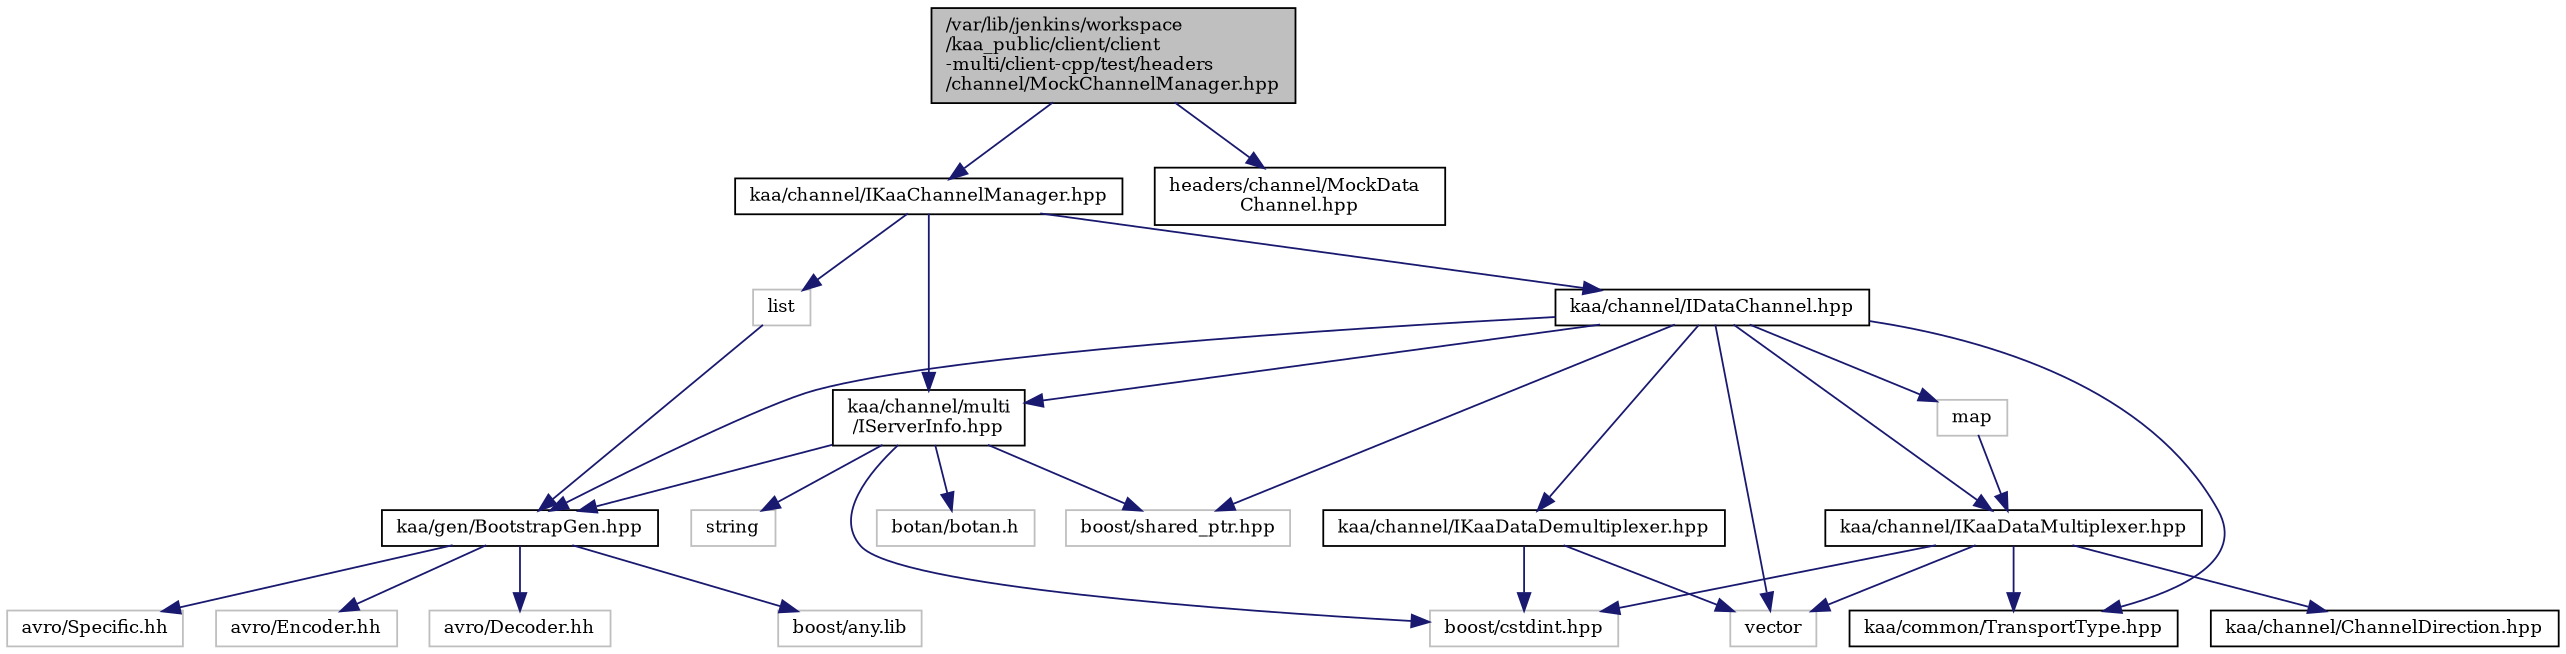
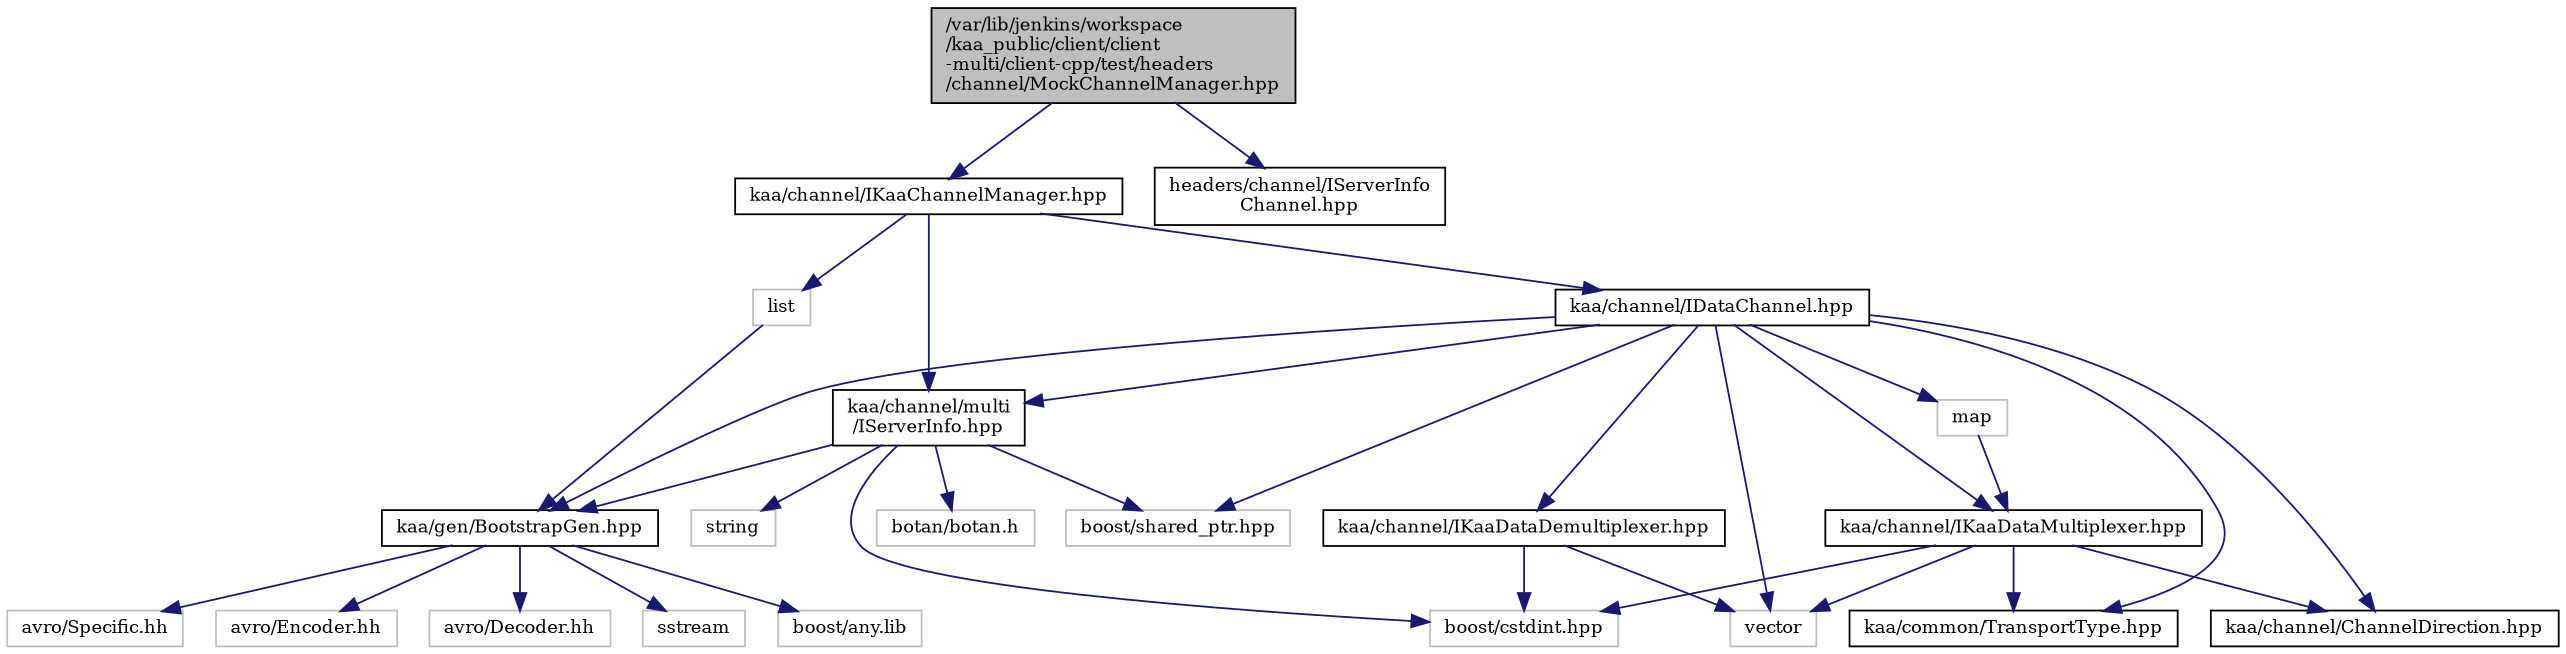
(1300, 196) -> (1300, 196)
none -> (2154, 391)
none -> (694, 628)
